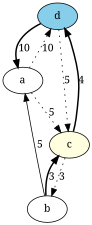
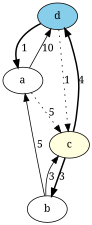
(24, 48) -> (24, 48)
(38, 52) -> (38, 52)
(67, 81) -> (67, 81)
(60, 173) -> (60, 173)
(47, 178) -> (47, 178)
